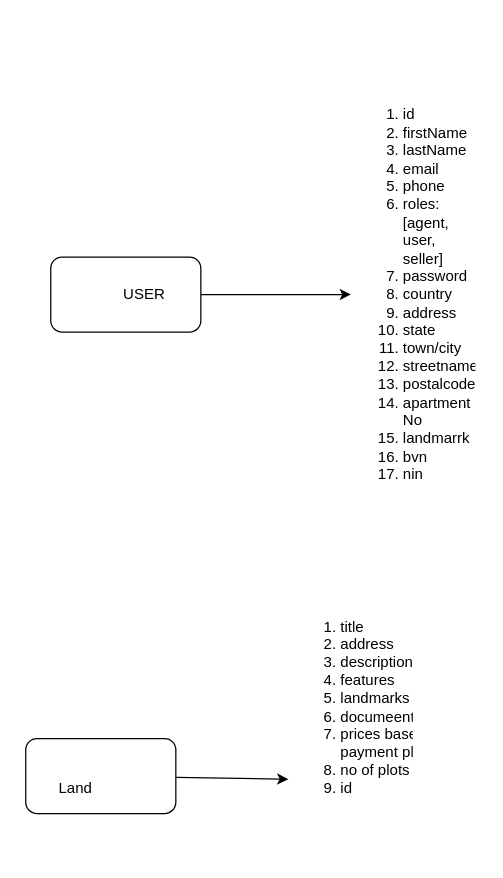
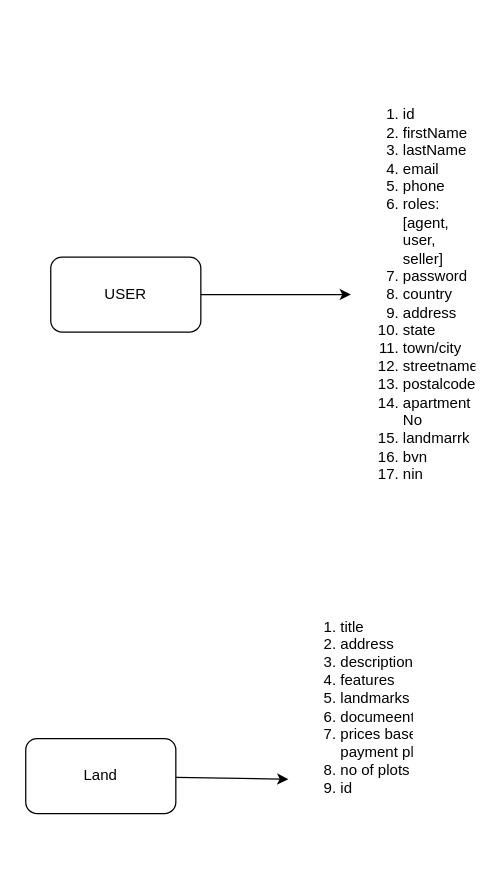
(144, 294) -> (126, 294)
(76, 788) -> (101, 776)
